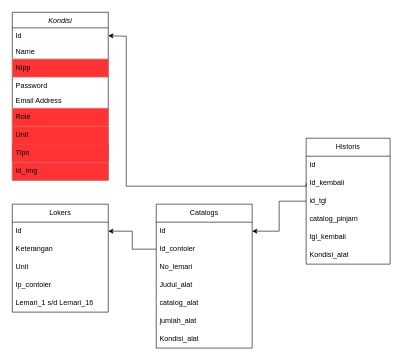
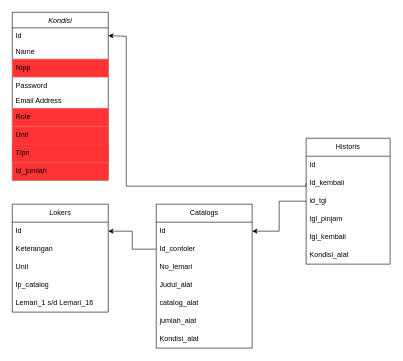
(27, 171) -> (33, 171)
(336, 219) -> (328, 219)
(37, 285) -> (35, 285)
